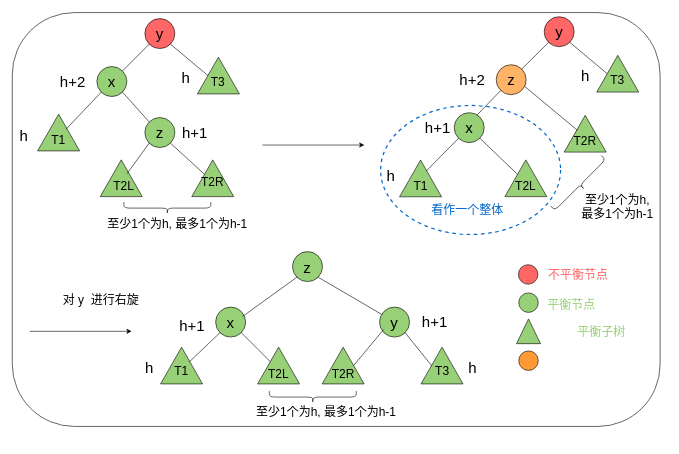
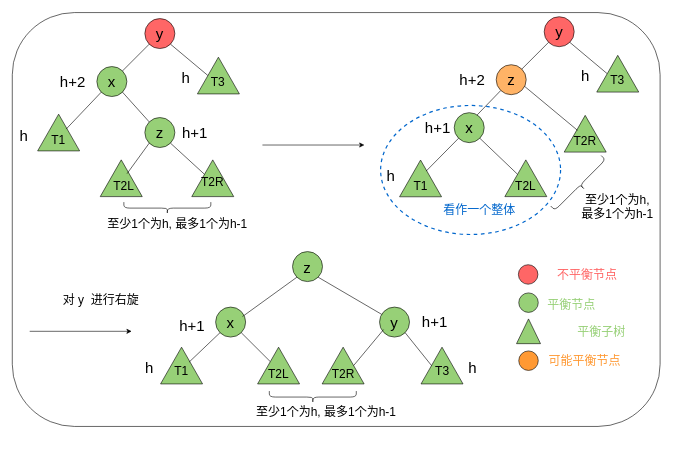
(468, 210) -> (480, 210)
(578, 274) -> (587, 274)
none -> (585, 361)
